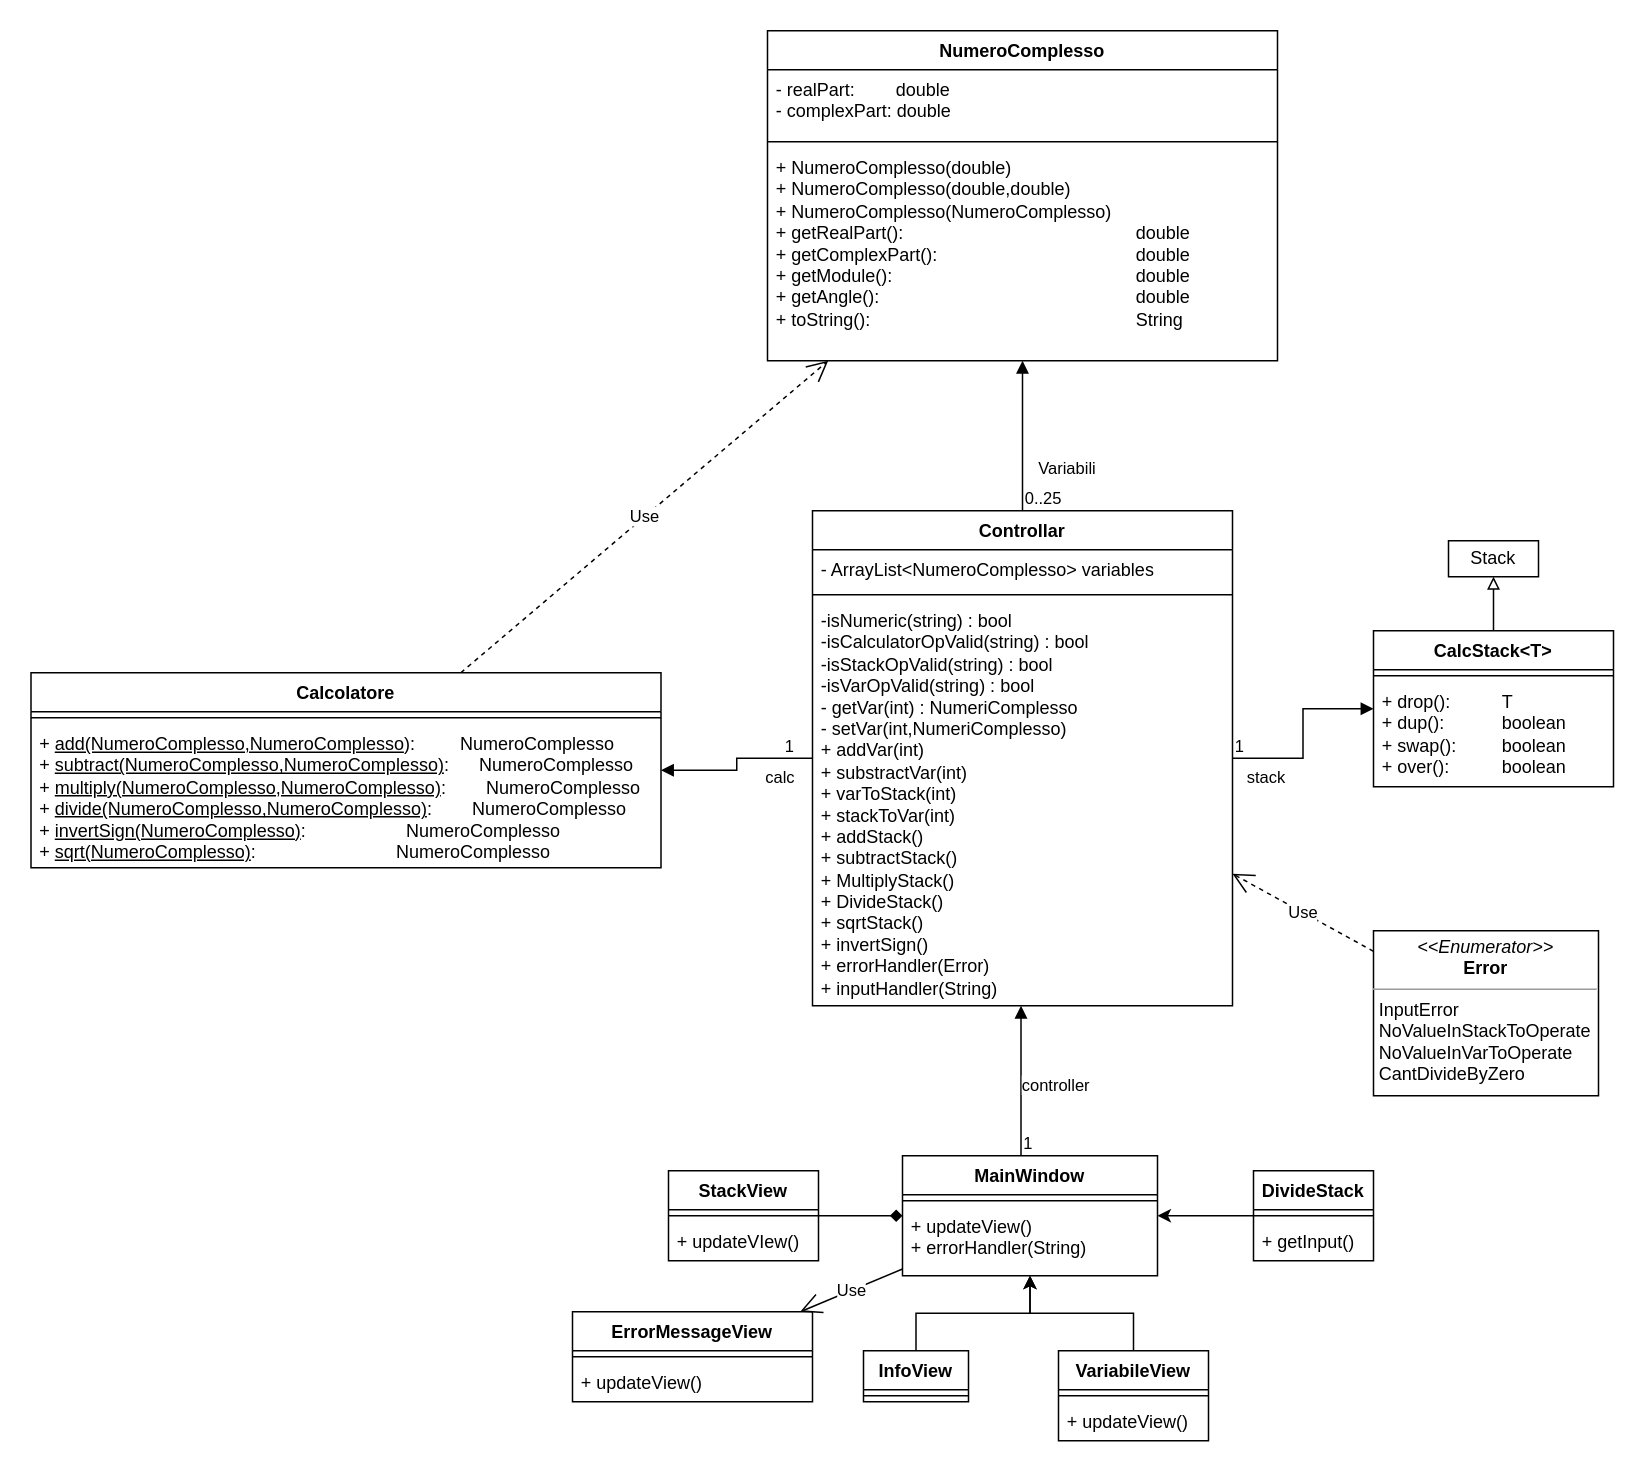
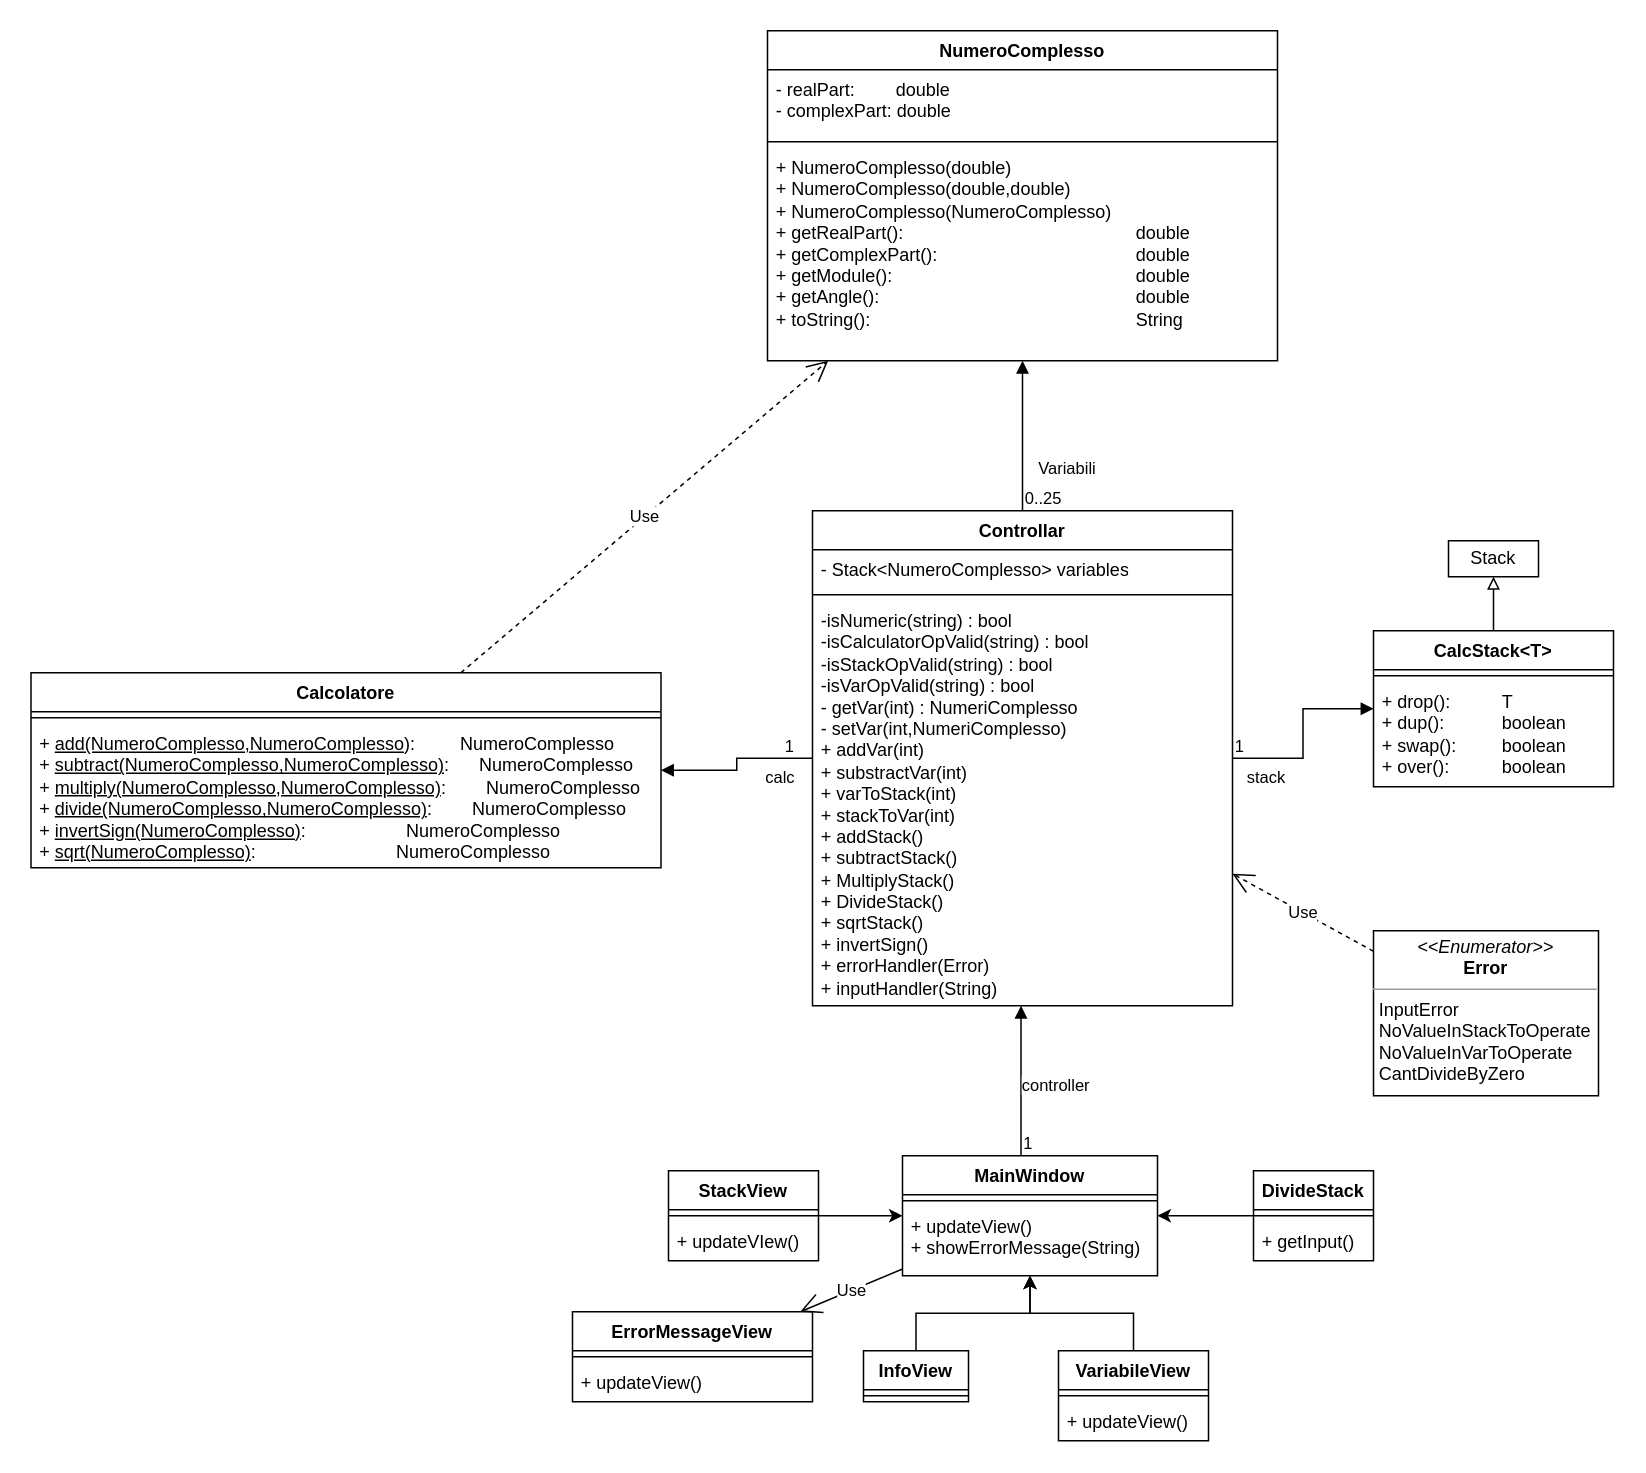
(999, 571) -> (981, 571)
(890, 1216) -> (891, 1216)
(1015, 1239) -> (1031, 1250)
